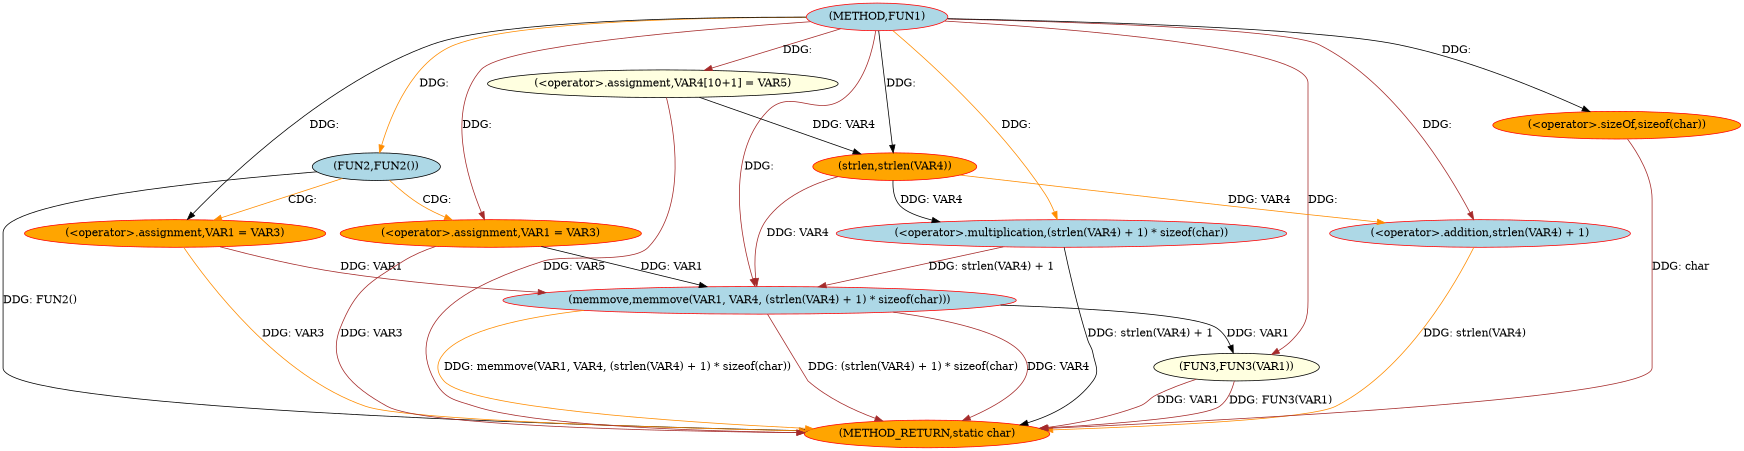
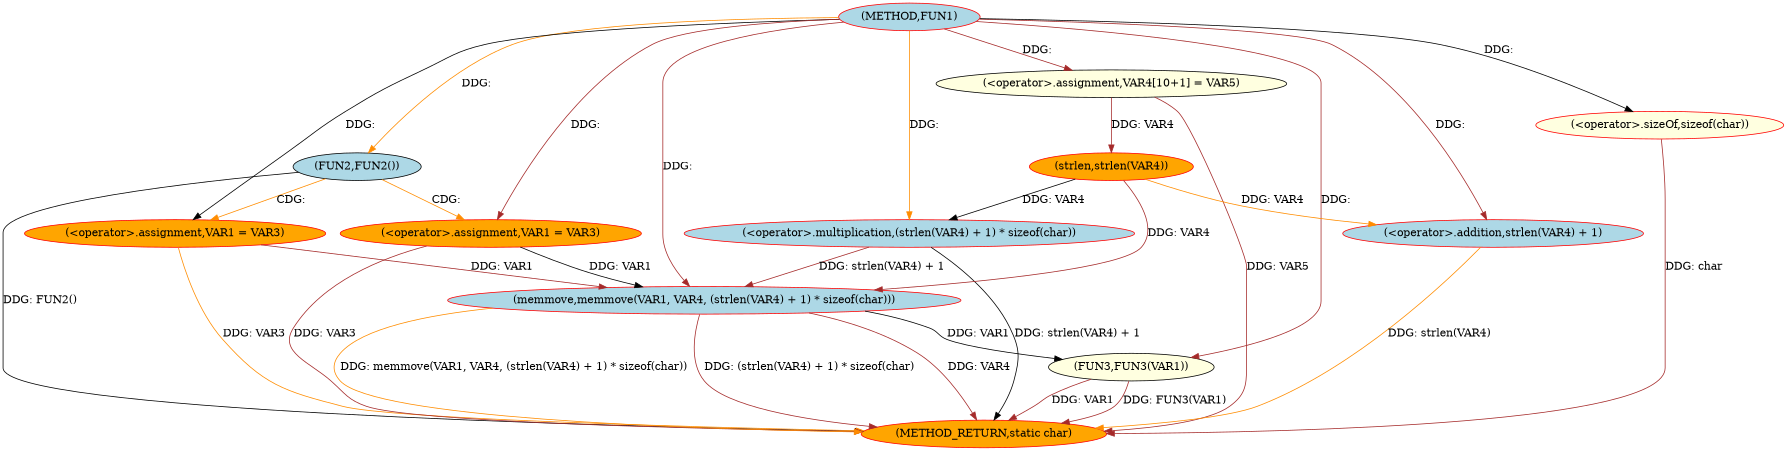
(885, 88) -> none
(776, 124) -> (1111, 121)
(1617, 125) -> (1660, 125)
